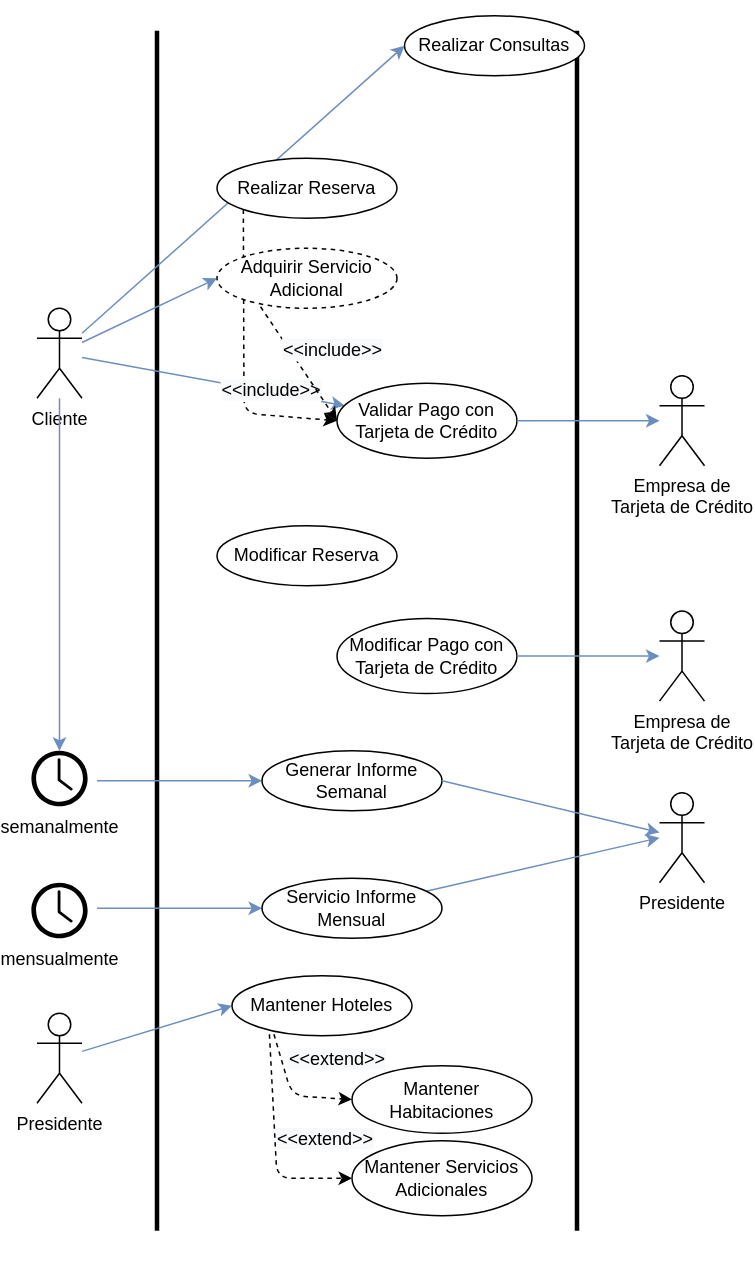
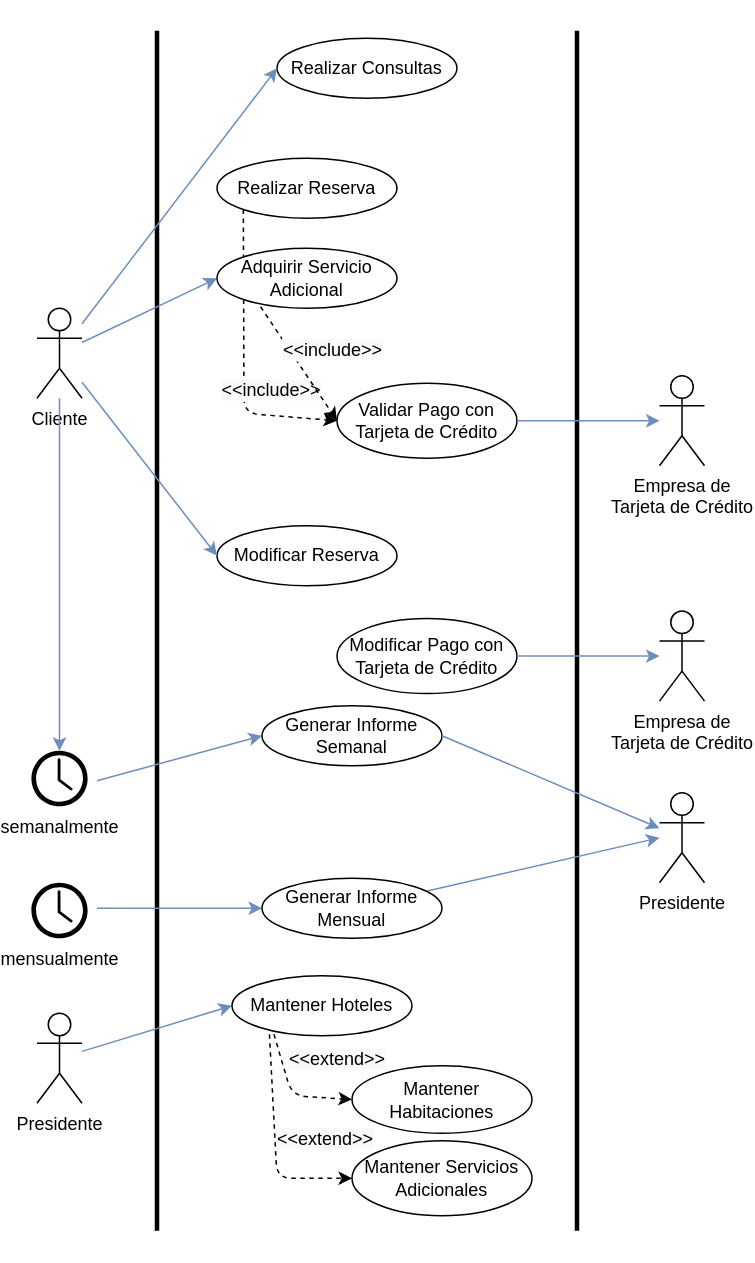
(494, 46) -> (367, 68)
(307, 278) -> (307, 278)
(151, 370) -> (117, 428)
(352, 781) -> (352, 736)
(352, 908) -> (352, 908)
